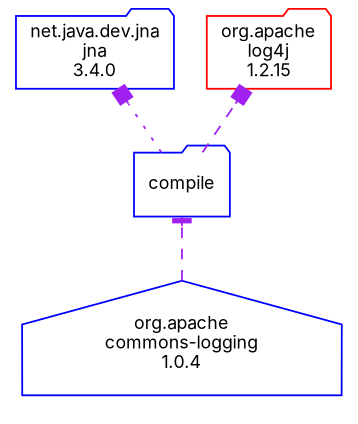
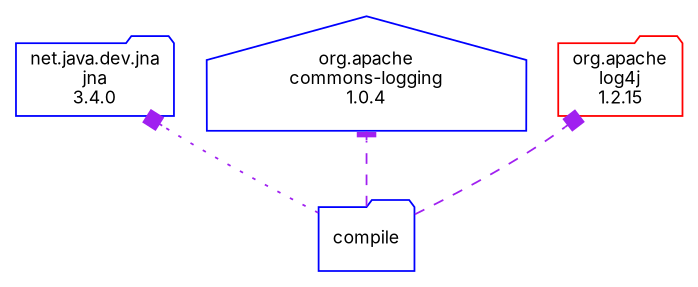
(182, 254) -> (367, 174)
